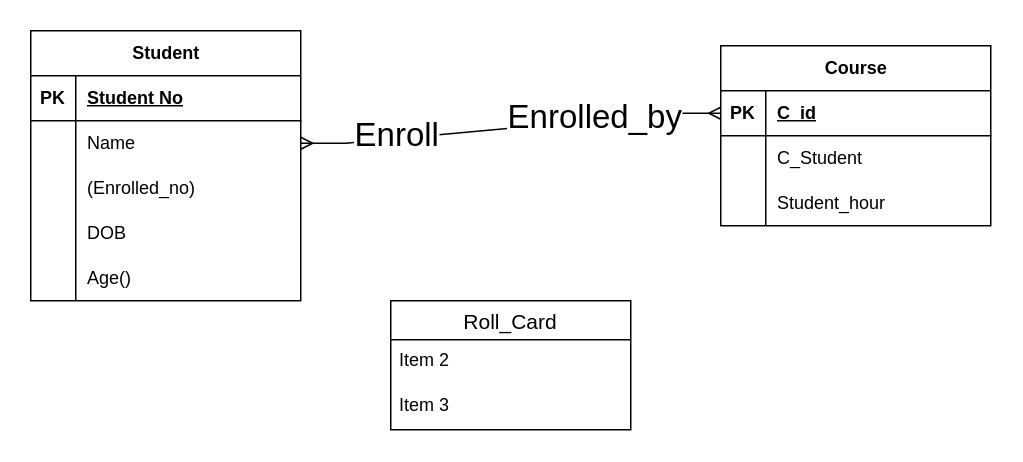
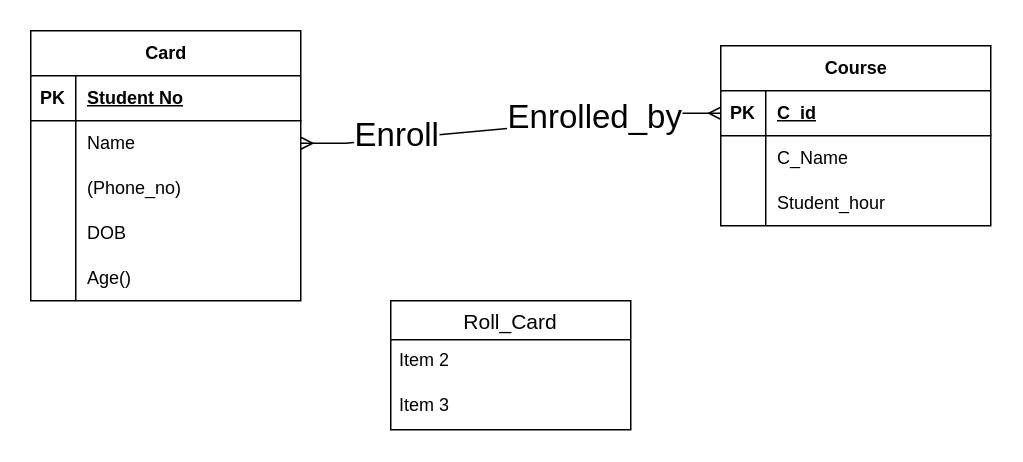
(167, 53) -> (167, 53)
(823, 158) -> (808, 158)
(149, 188) -> (138, 188)
